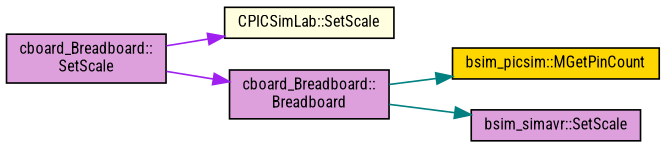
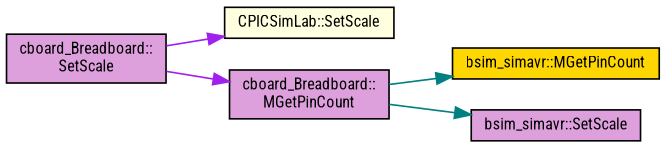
(556, 63) -> (556, 63)
(309, 94) -> (309, 94)
